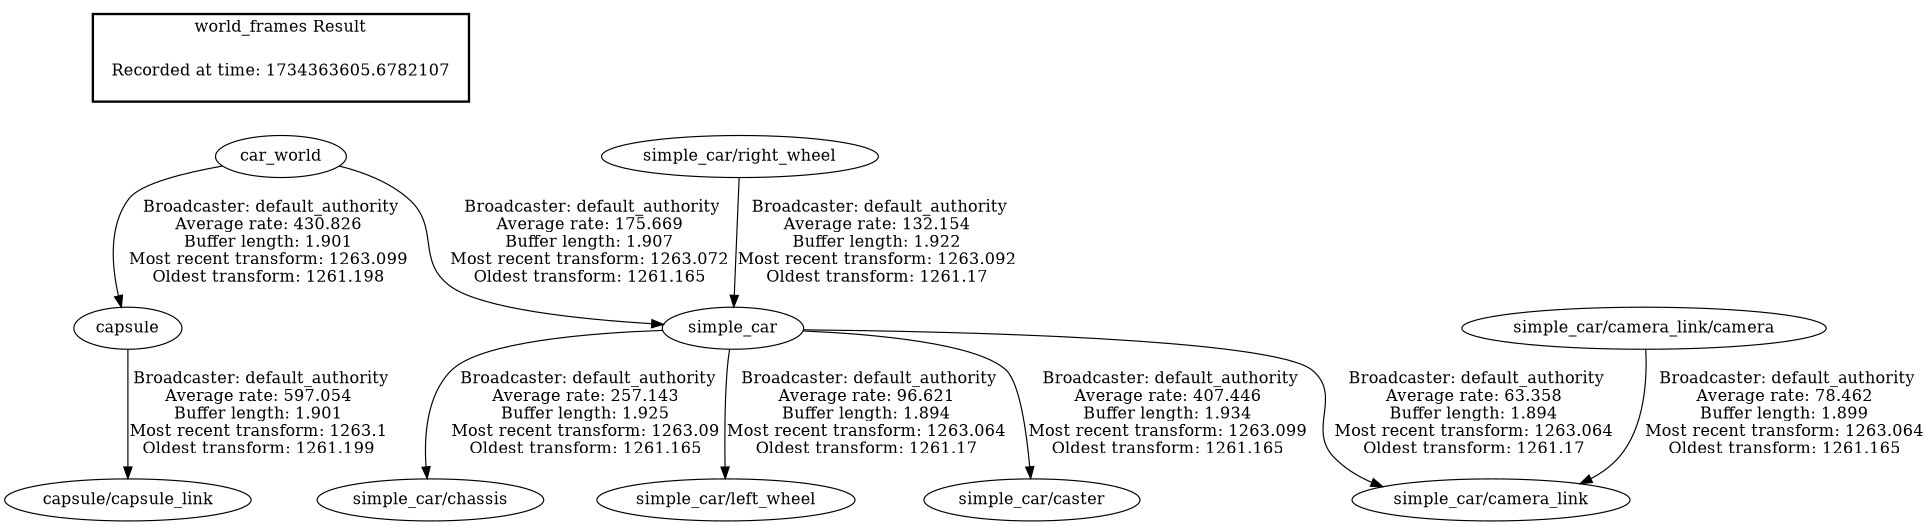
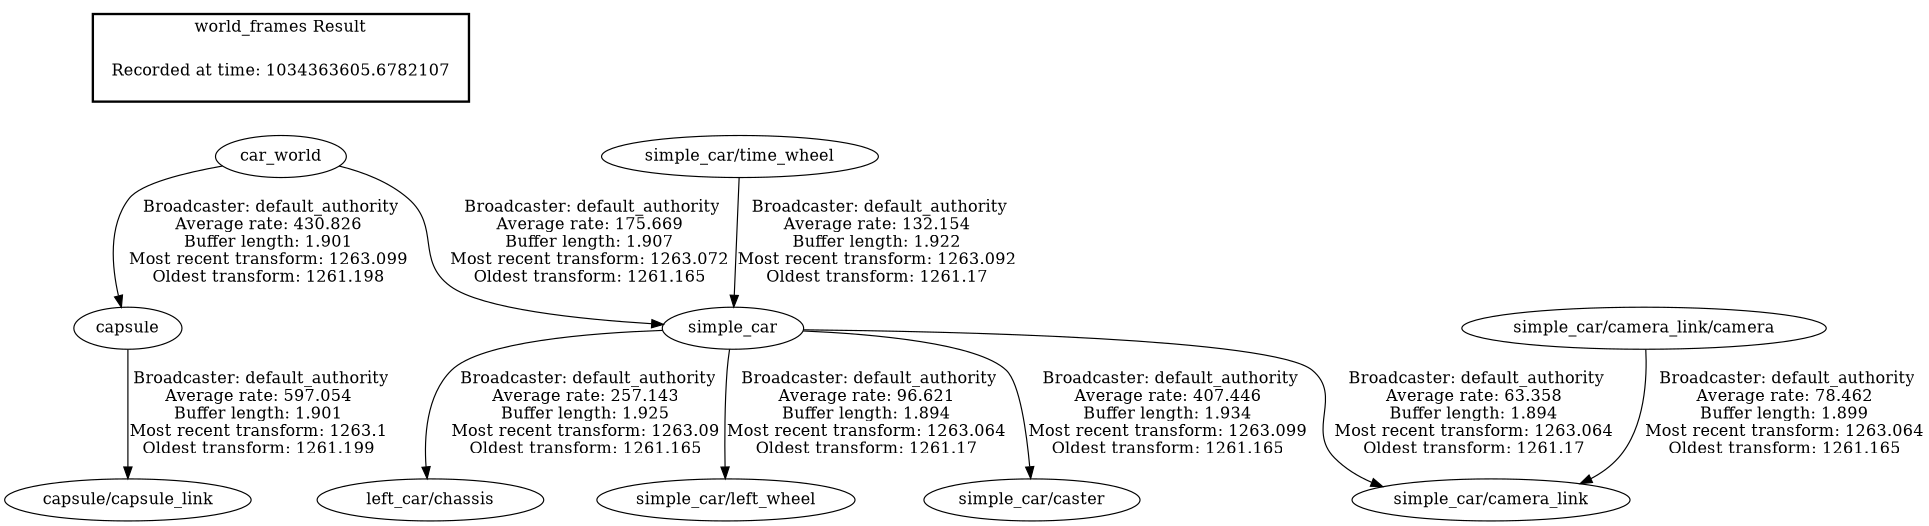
(281, 71) -> (281, 71)
(740, 157) -> (740, 157)
(430, 500) -> (430, 500)
